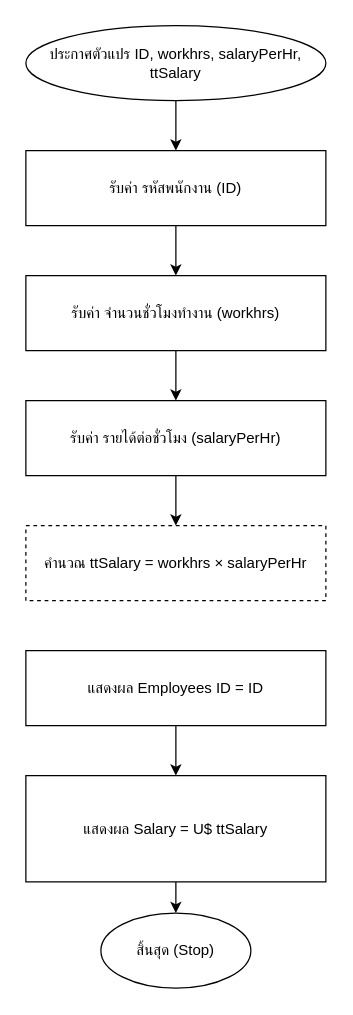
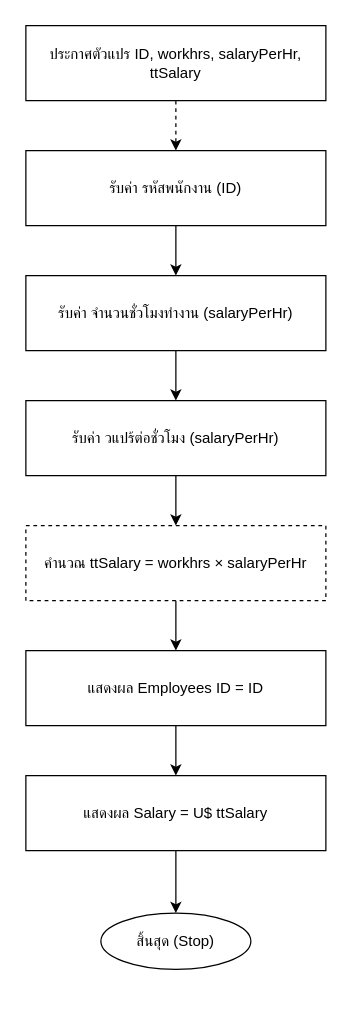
(176, 63) -> (176, 63)
(176, 121) -> (176, 121)
(176, 313) -> (176, 313)
(176, 438) -> (176, 438)
none -> (176, 622)
(176, 829) -> (176, 813)
(176, 951) -> (176, 941)
